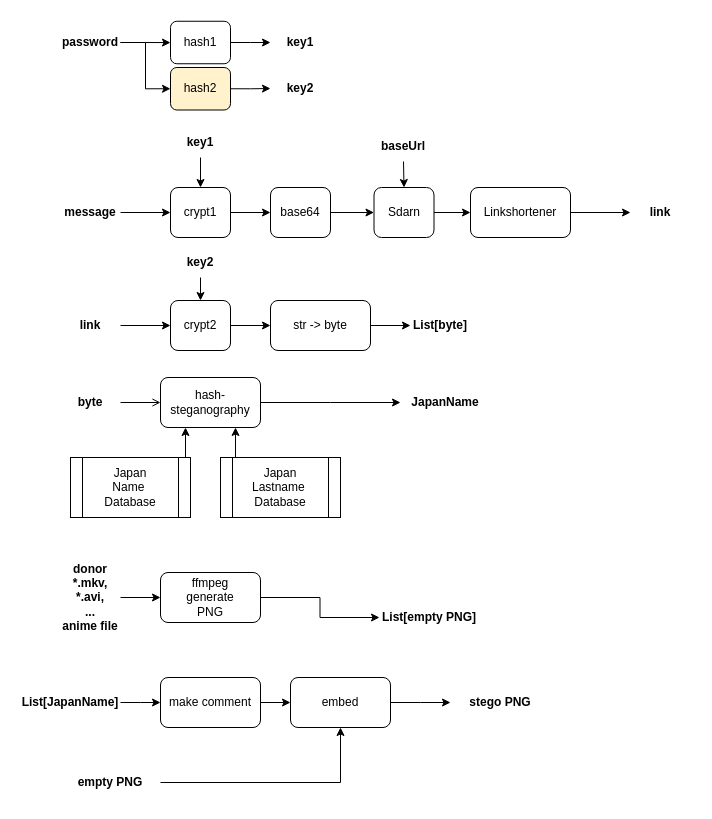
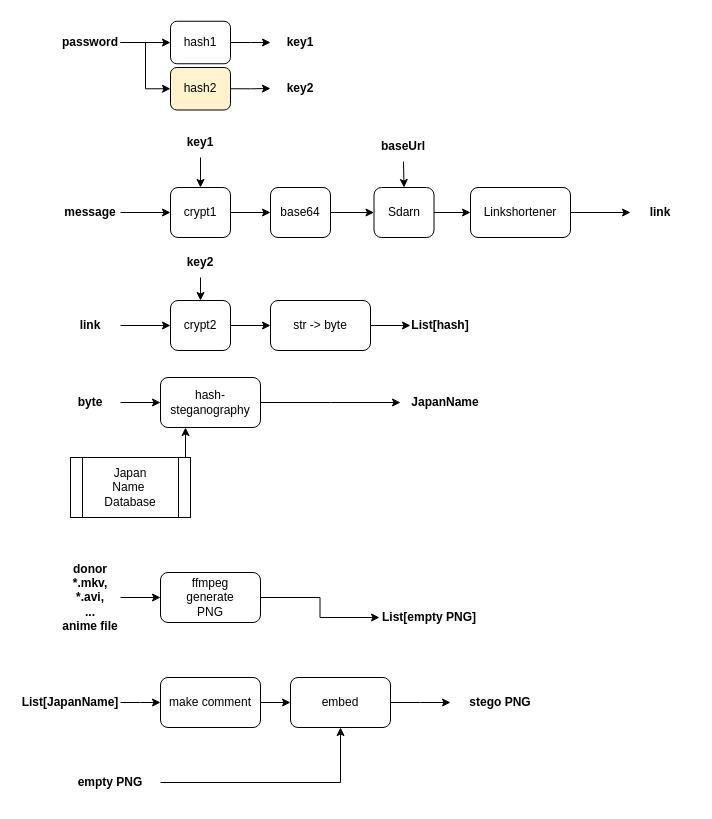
(441, 326) -> (441, 326)
(154, 403) -> (152, 403)
(236, 453) -> none
(281, 488) -> none
